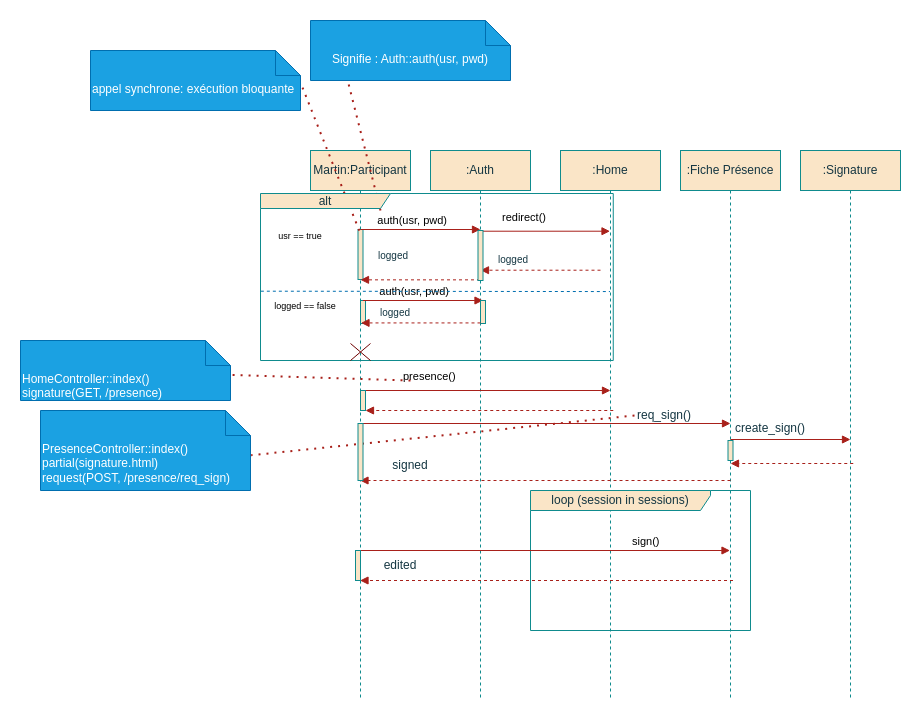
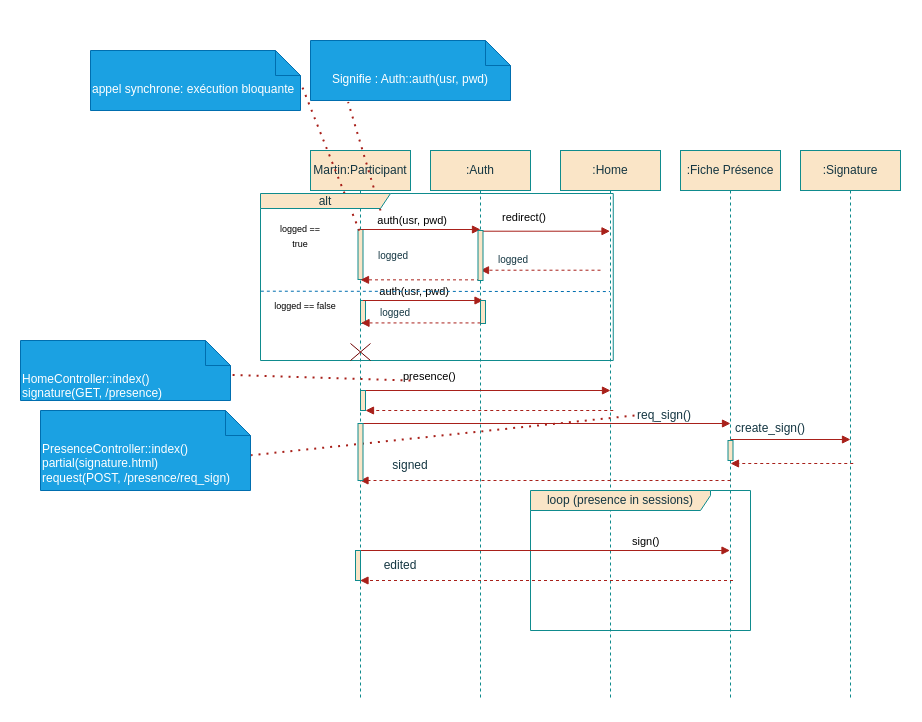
(411, 51) -> (411, 71)
(301, 236) -> (301, 236)
(621, 501) -> (621, 501)
